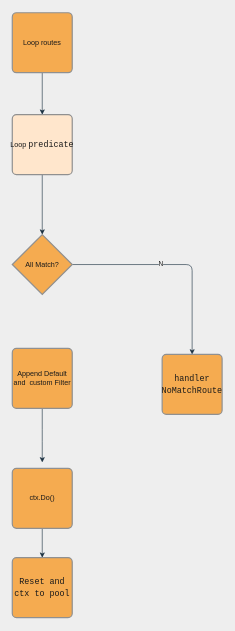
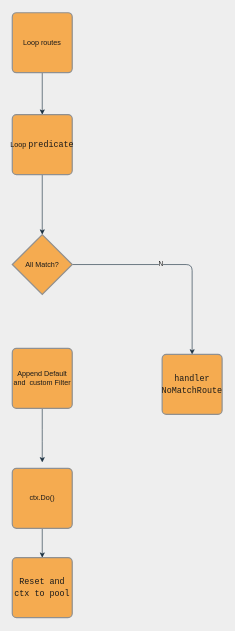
(42, 144) -> (42, 144)
